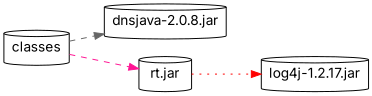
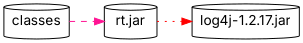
(165, 21) -> none
